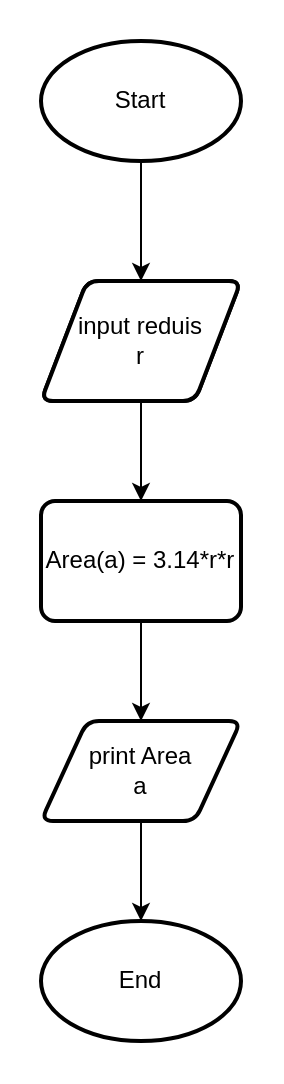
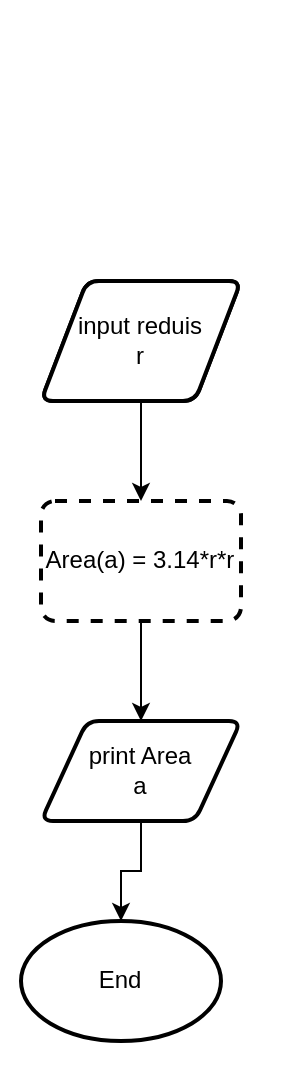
(141, 101) -> none
(141, 214) -> none
(141, 561) -> (141, 561)
(141, 981) -> (121, 981)
